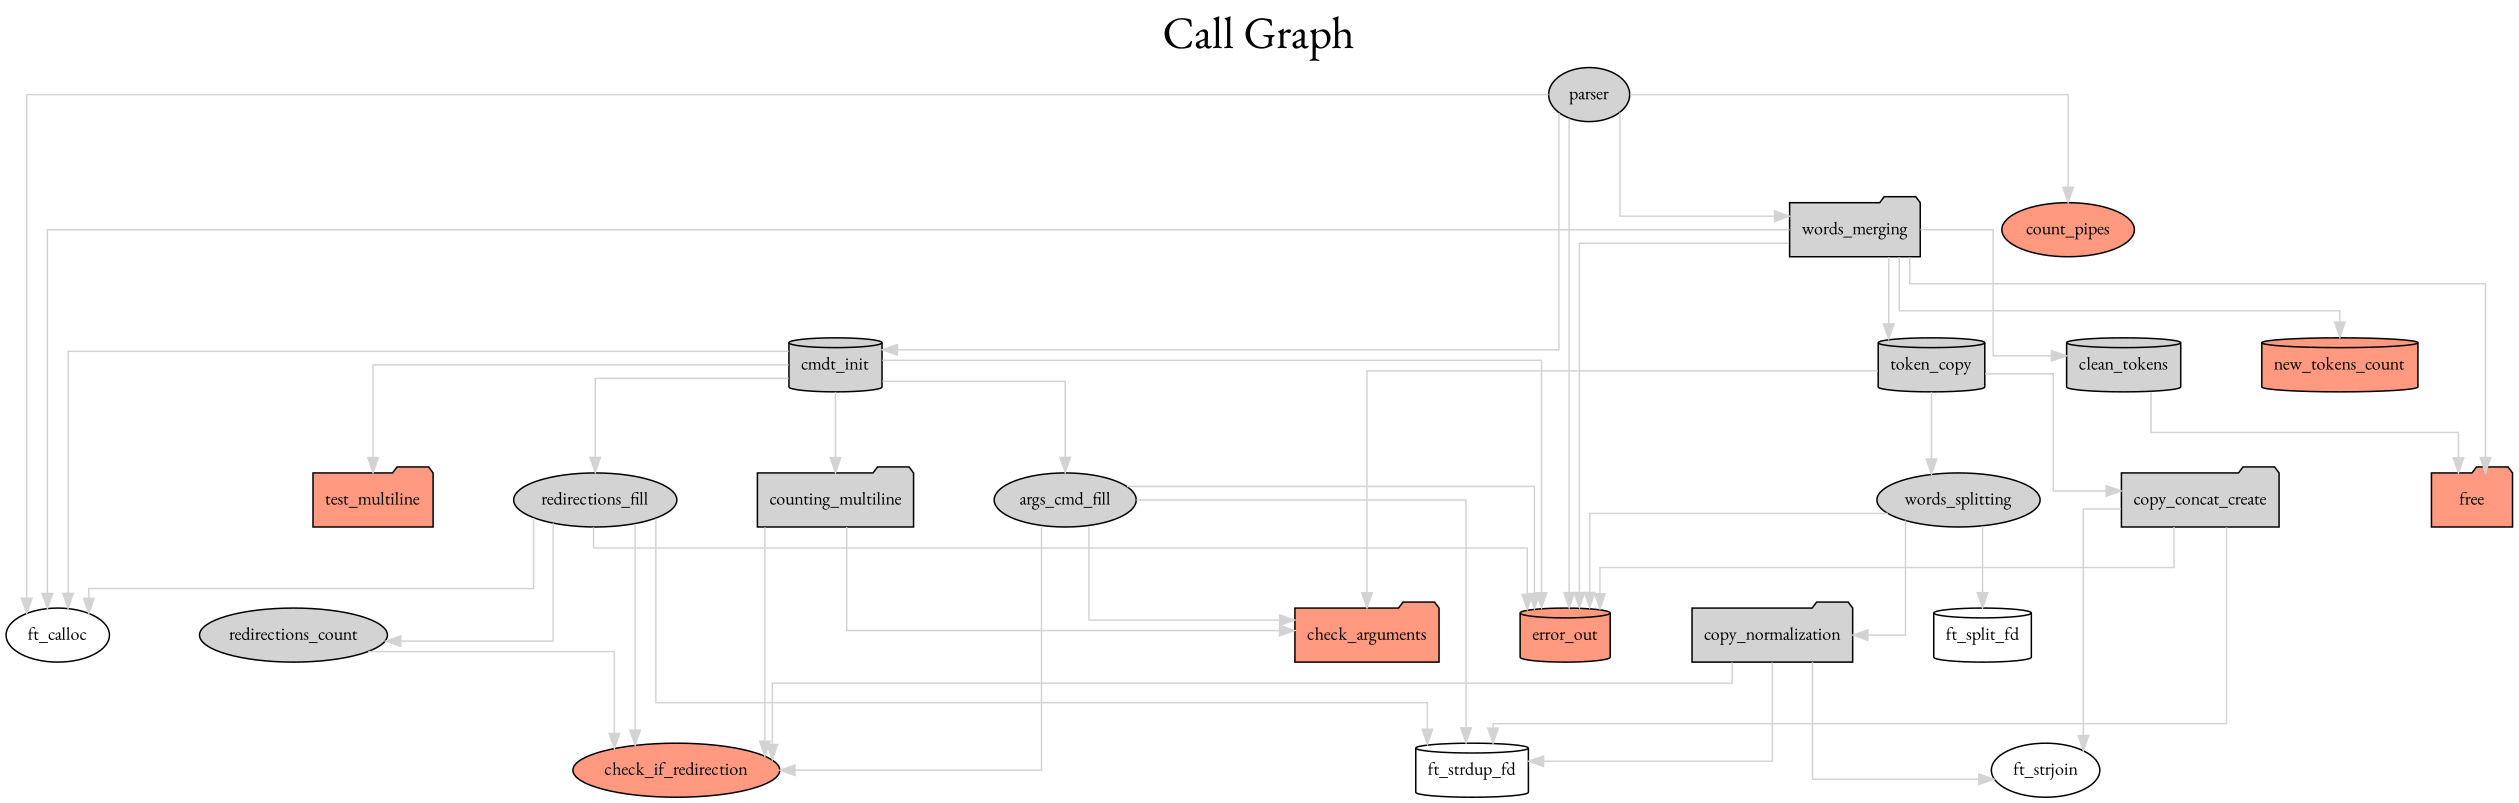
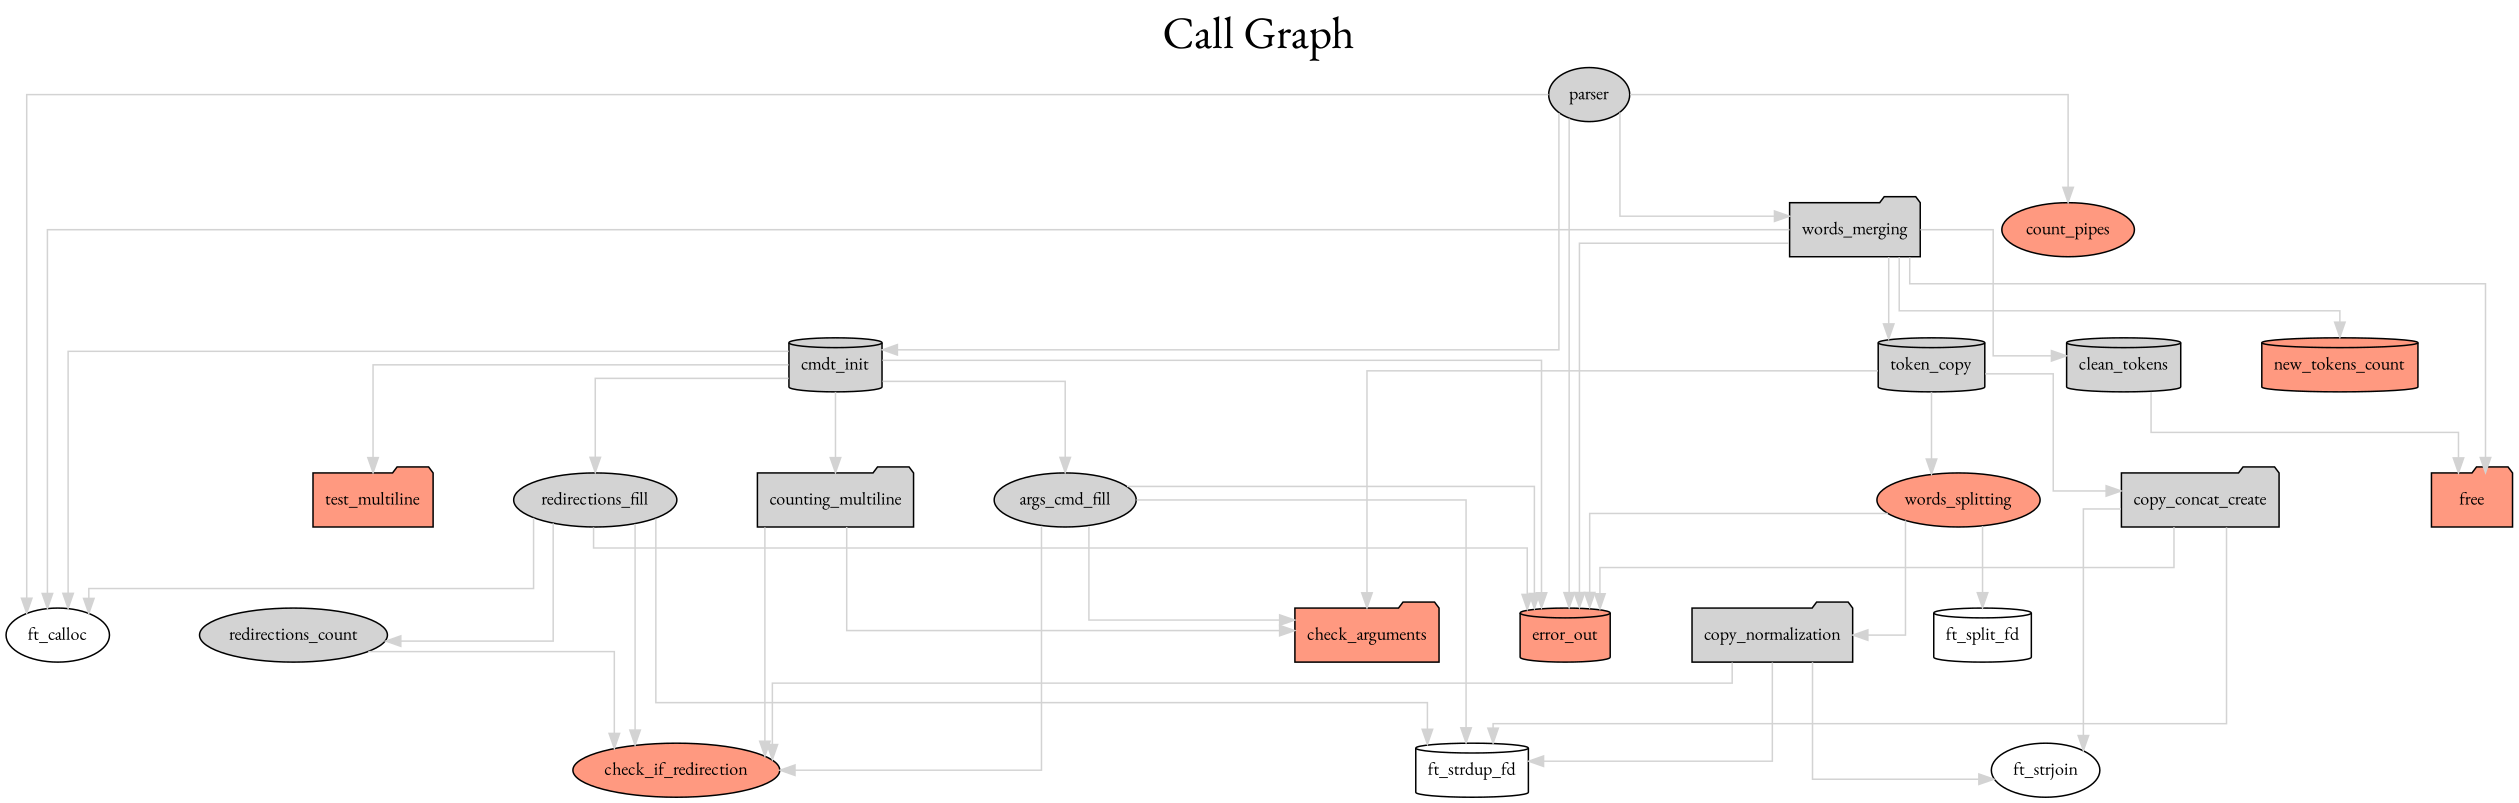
(1959, 500) -> (1959, 500)
